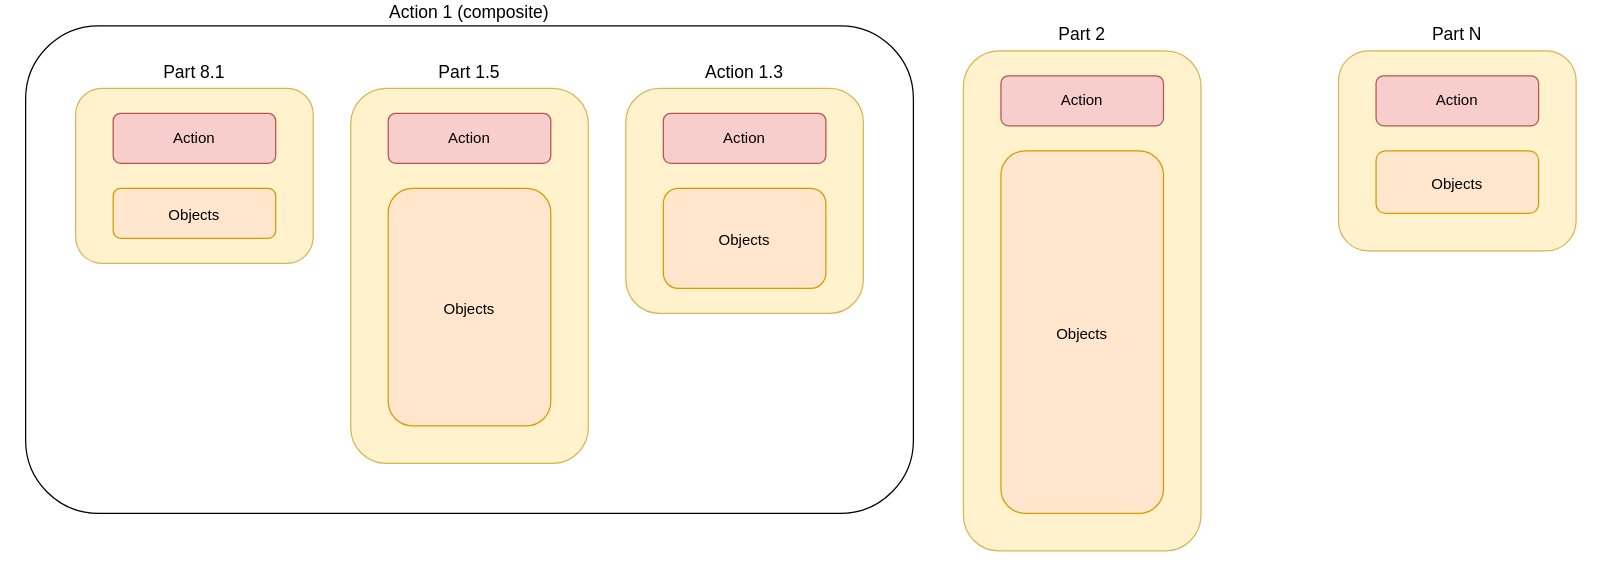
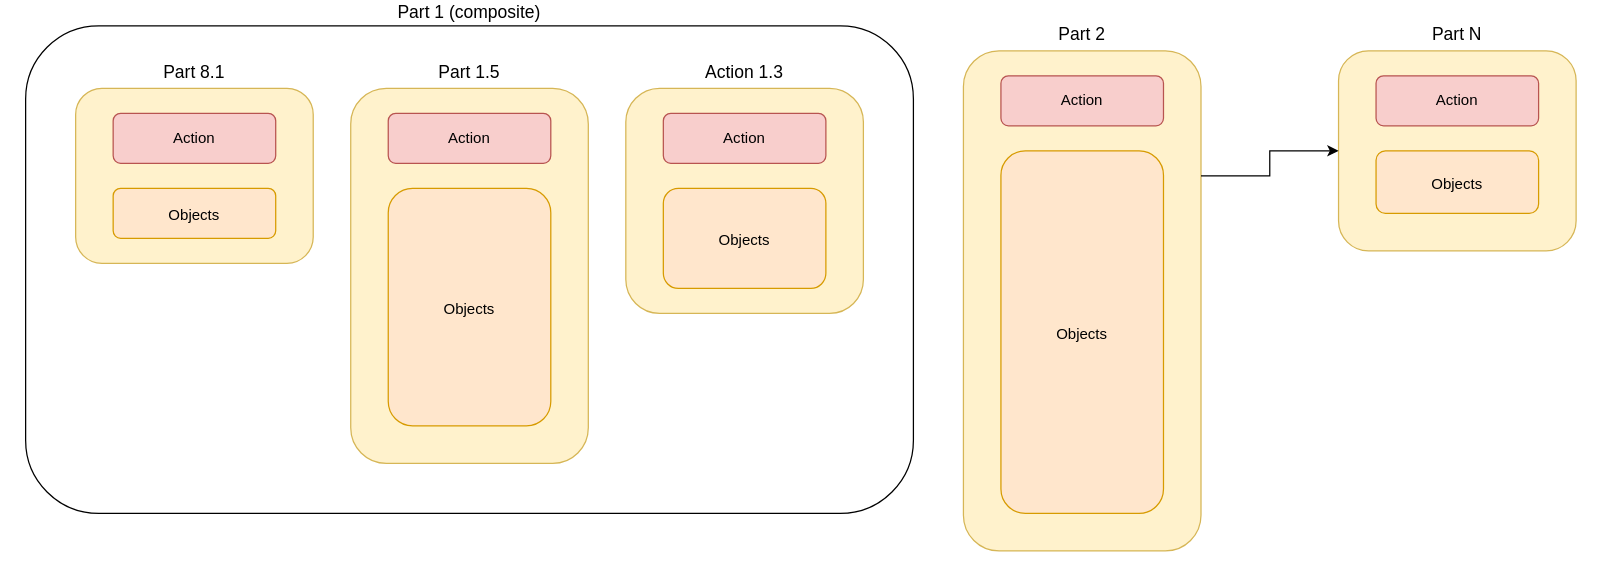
(469, 11) -> (469, 11)
none -> (1269, 168)
